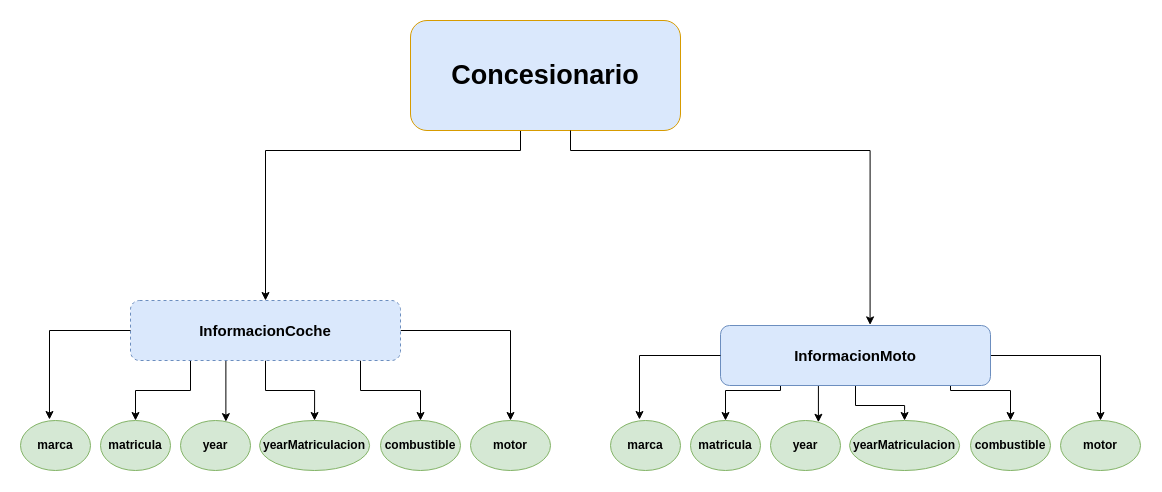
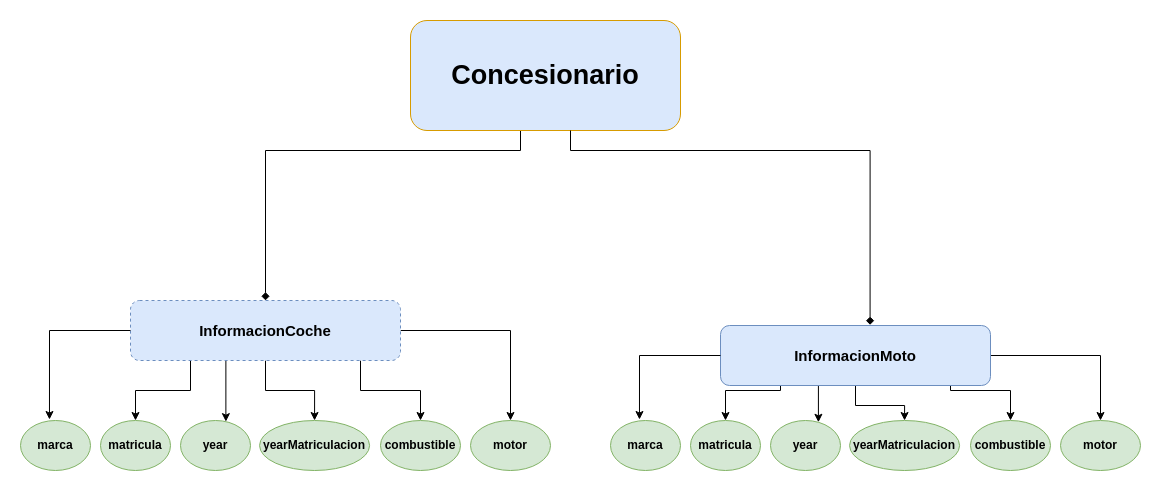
(266, 292) -> (266, 291)
(870, 317) -> (870, 316)
